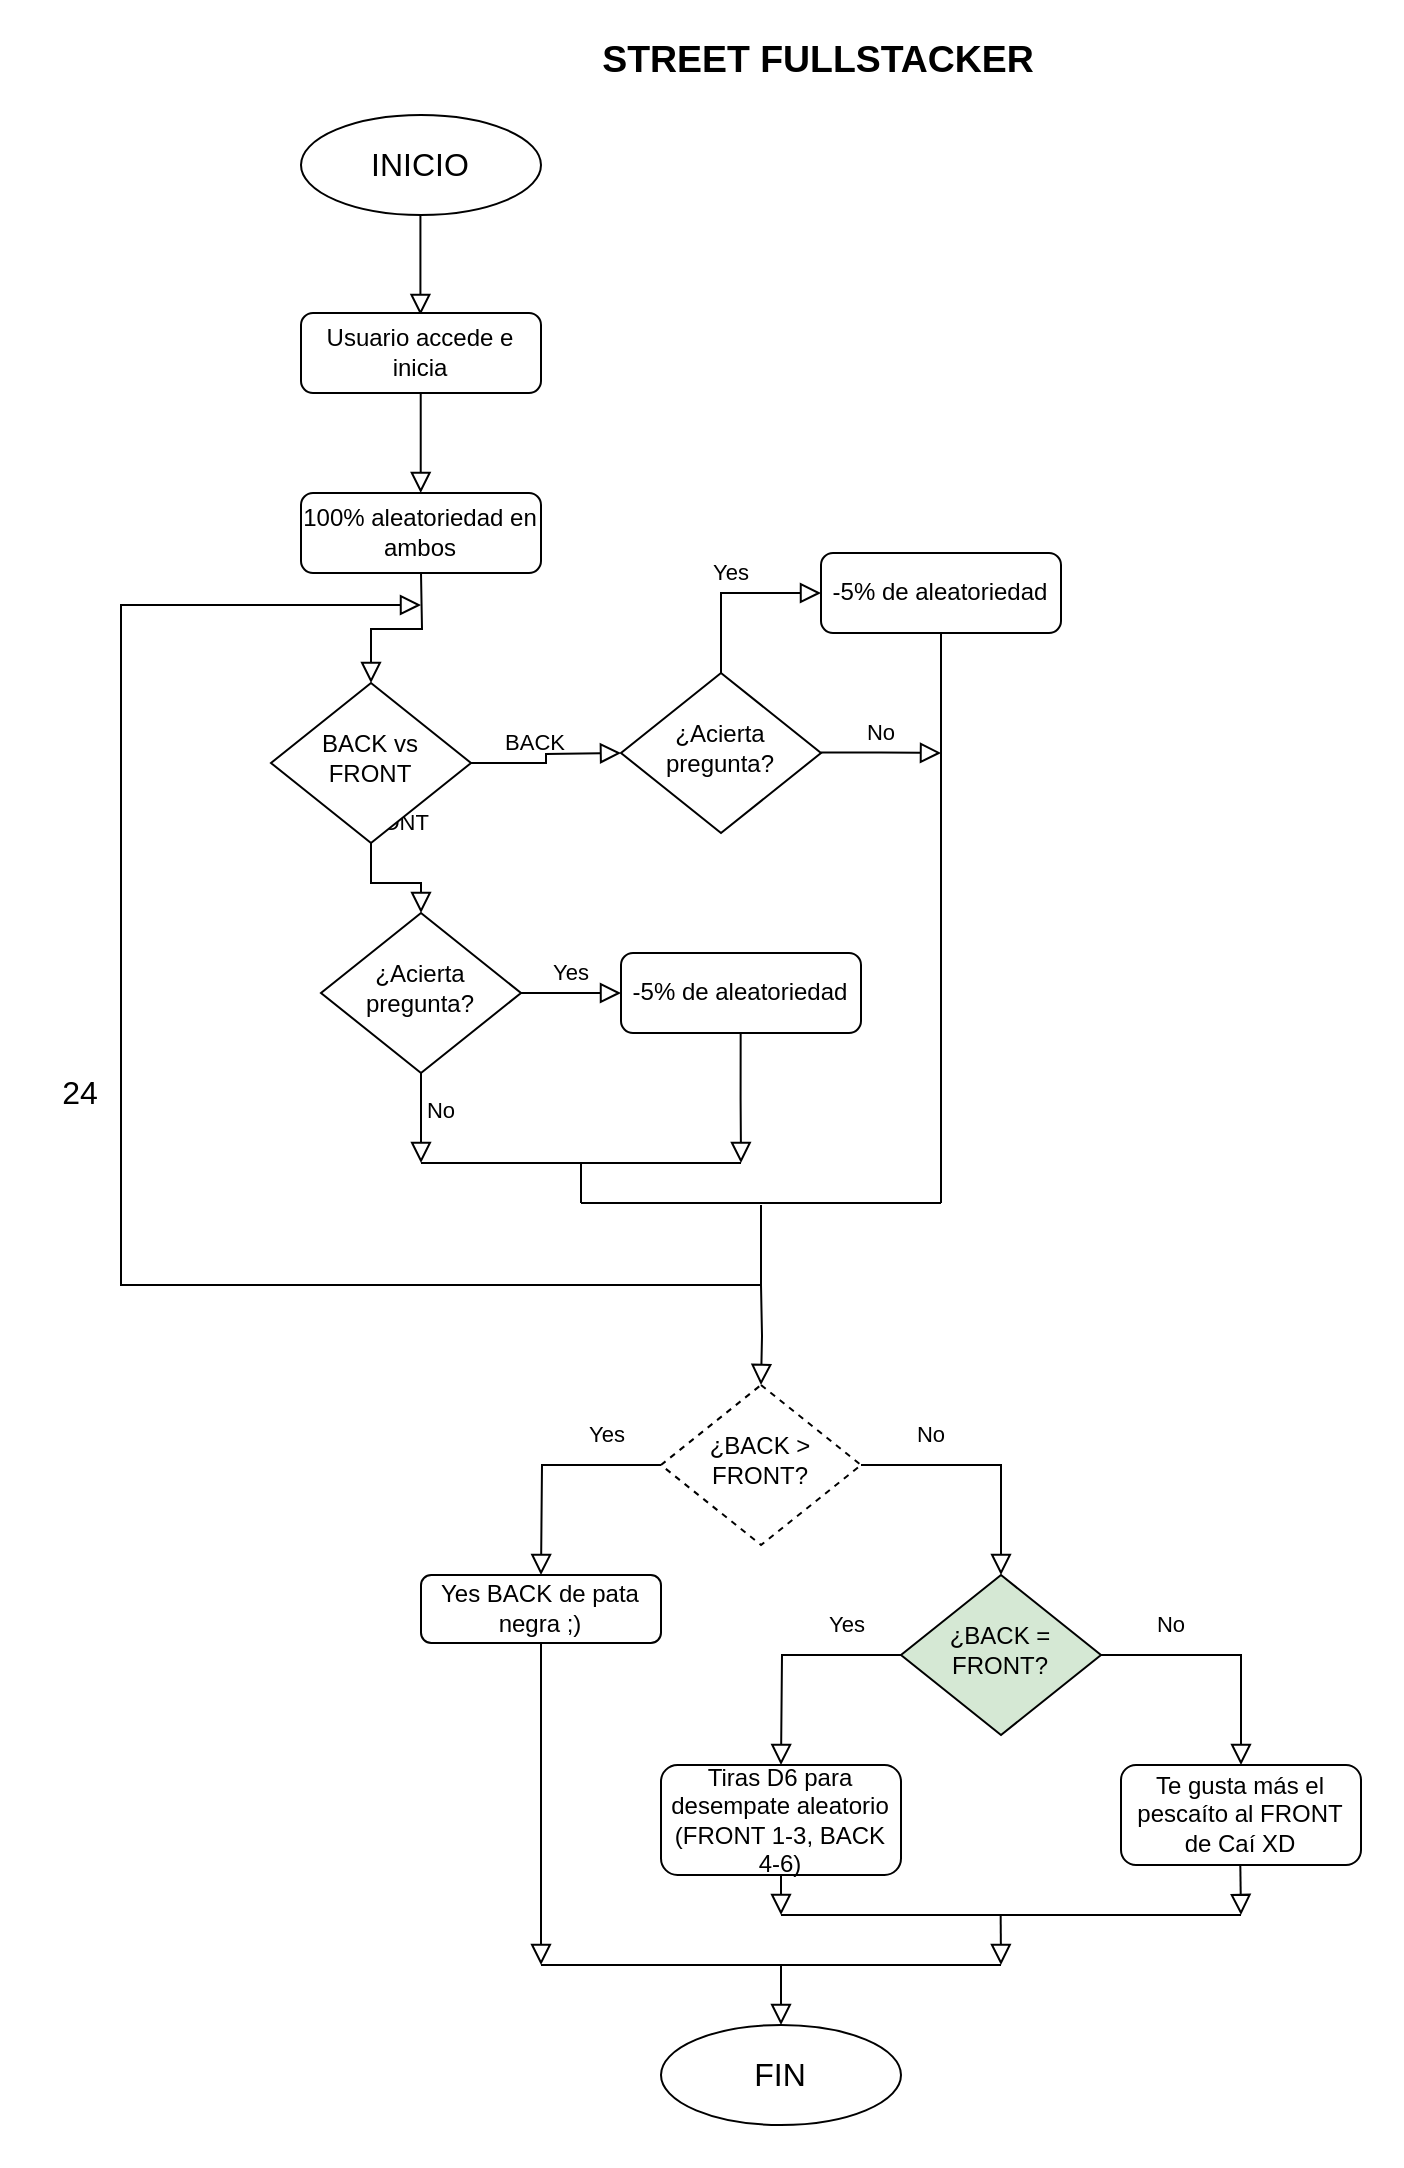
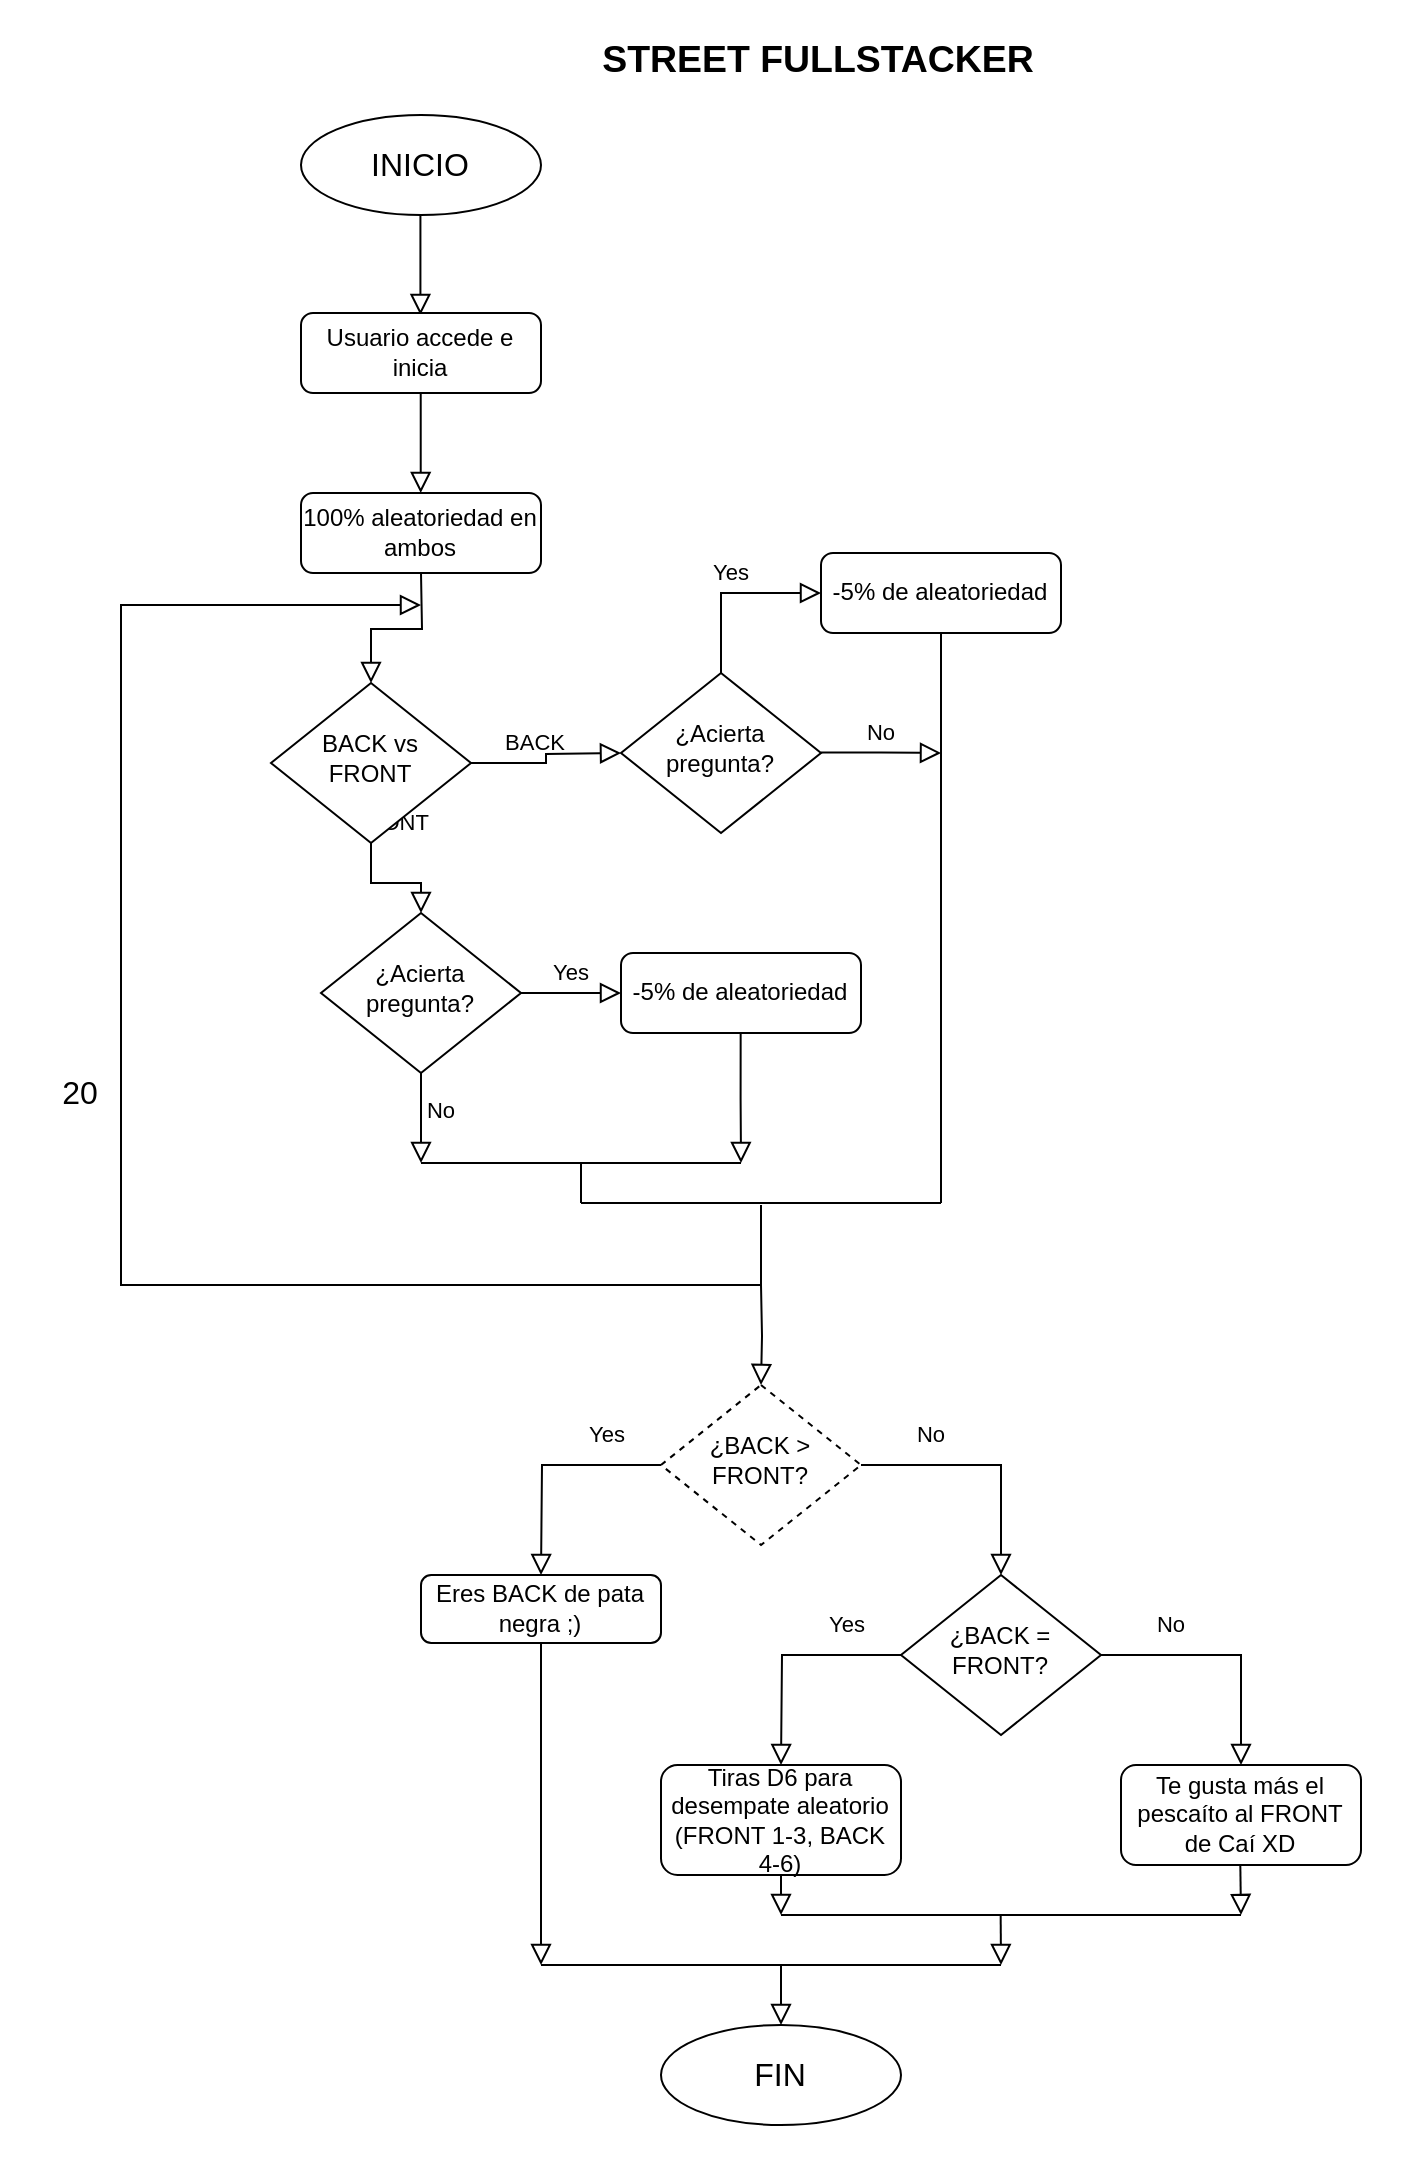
(81, 1093) -> (81, 1093)
(541, 1609) -> (541, 1609)
(1001, 1655) -> (1001, 1655)
